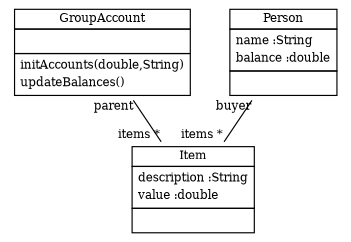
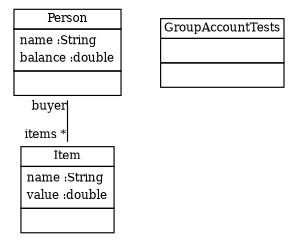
(102, 52) -> none
none -> (222, 52)
(193, 178) -> (66, 178)
